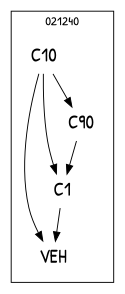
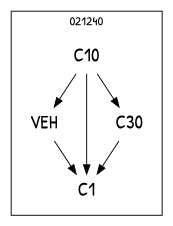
(81, 124) -> (130, 124)
(58, 220) -> (63, 154)
